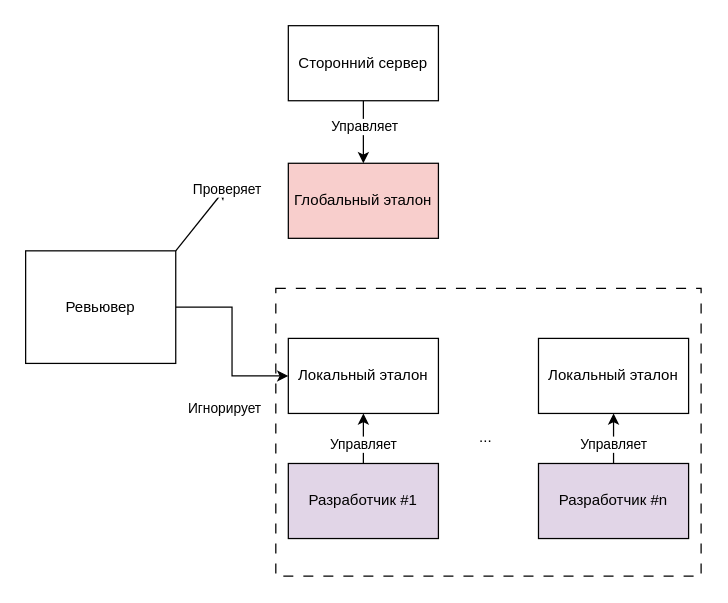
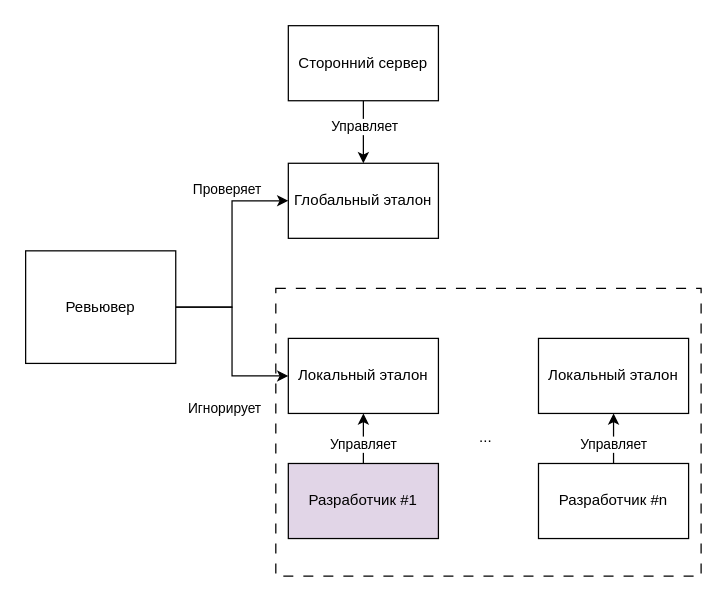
(363, 201) -> (363, 201)
(198, 223) -> (232, 229)
(613, 501) -> (613, 501)
